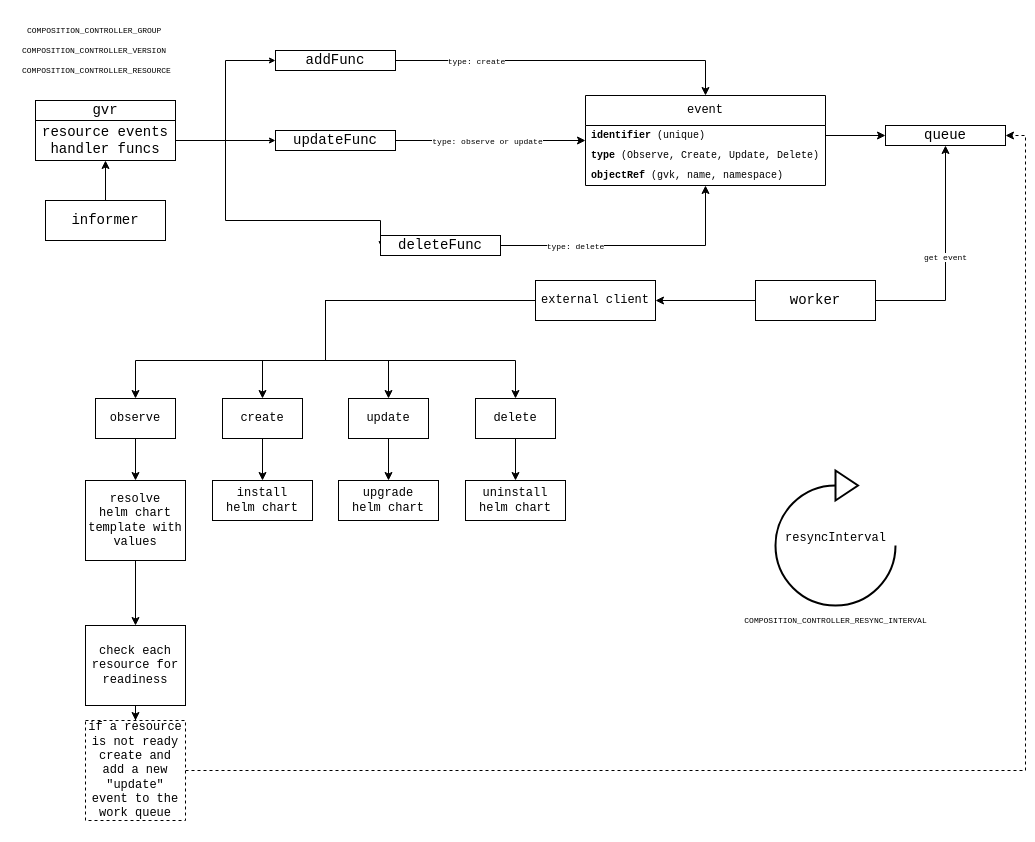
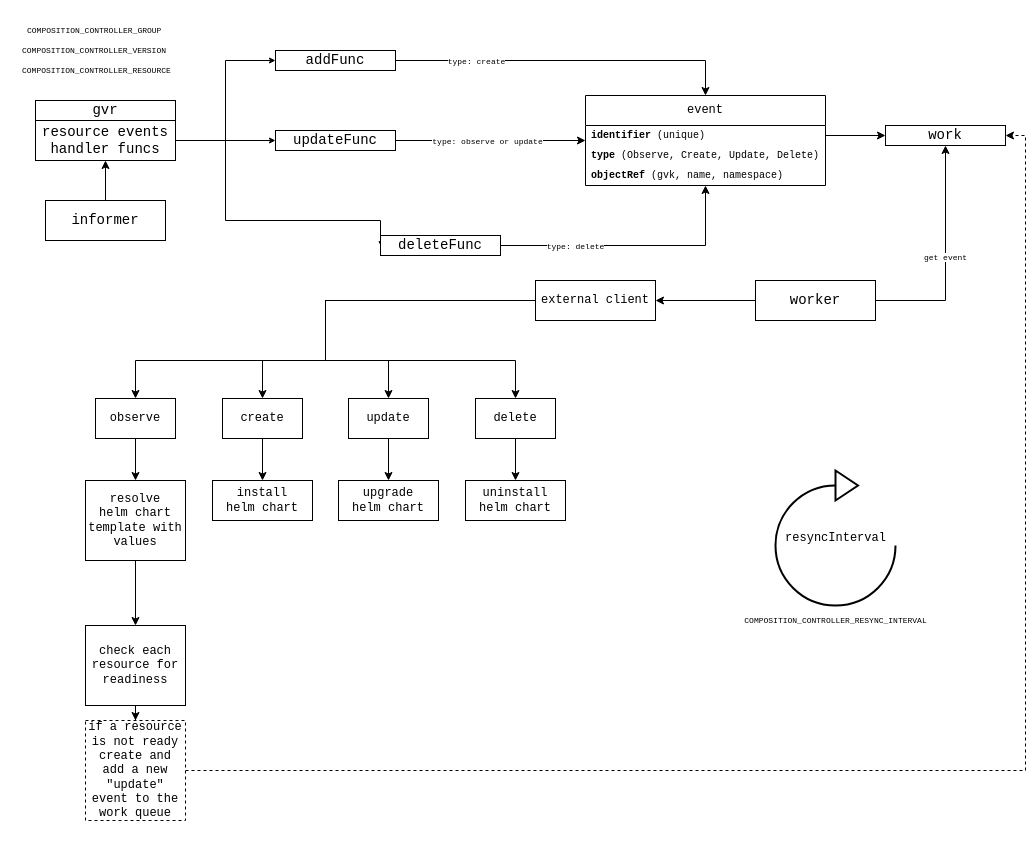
(946, 136) -> (946, 136)
